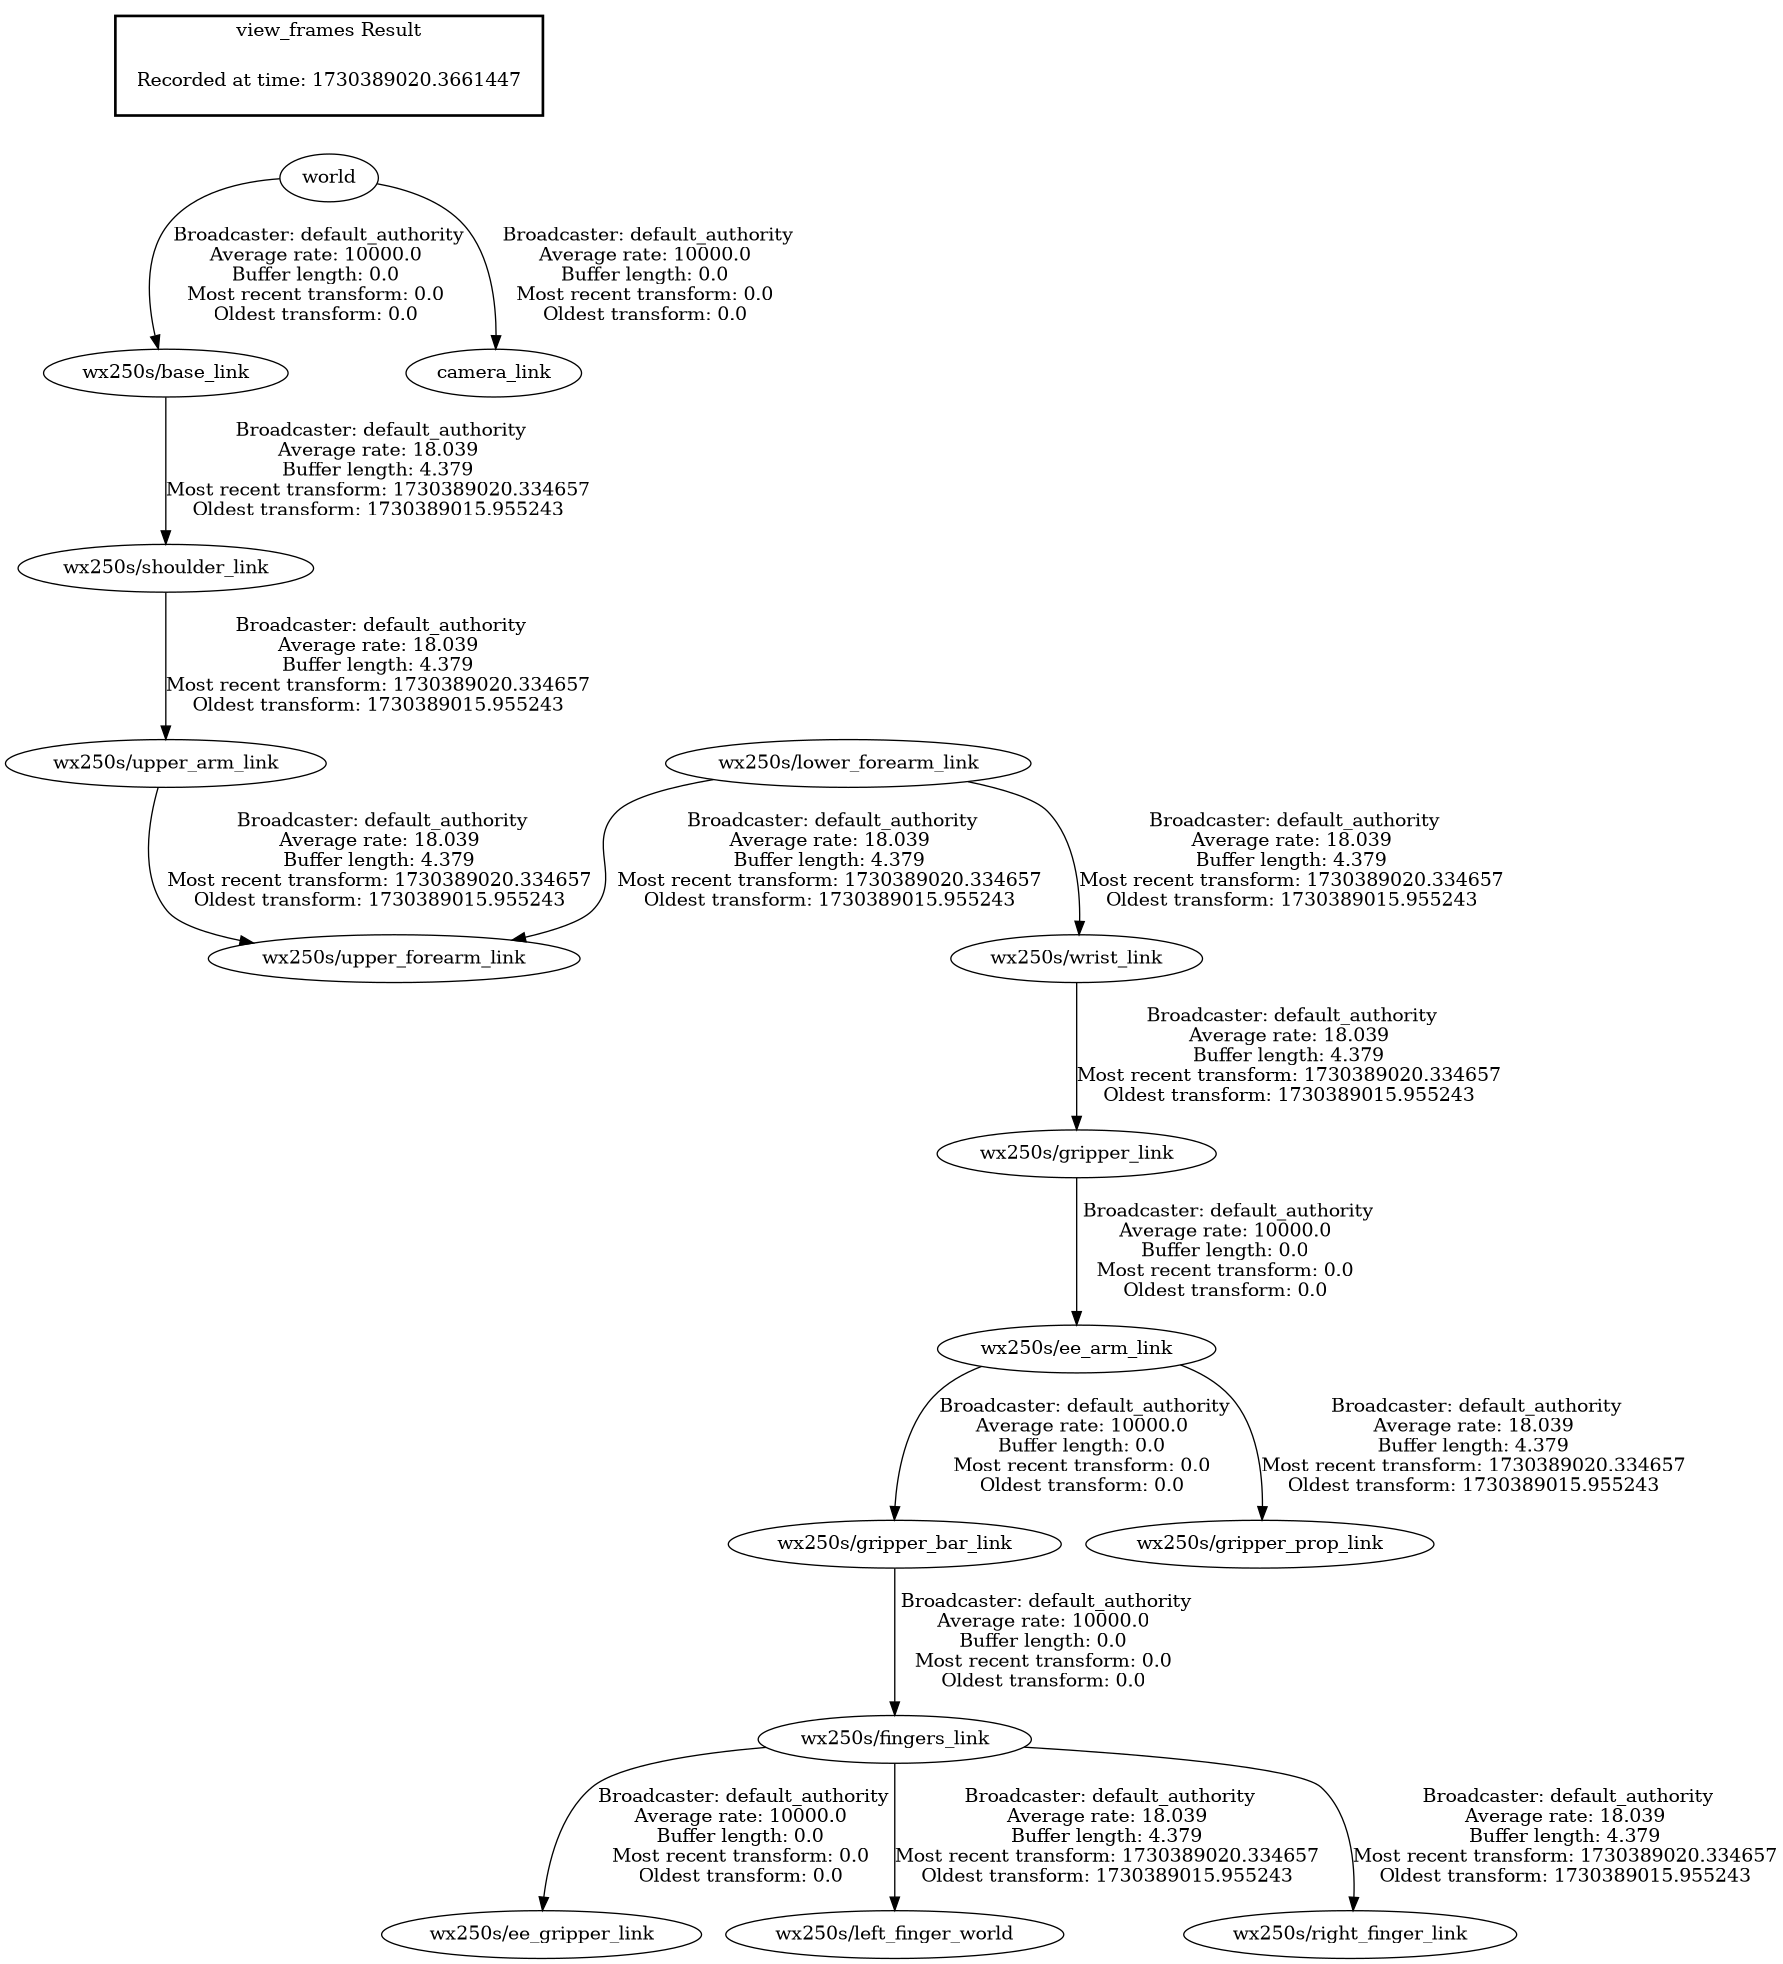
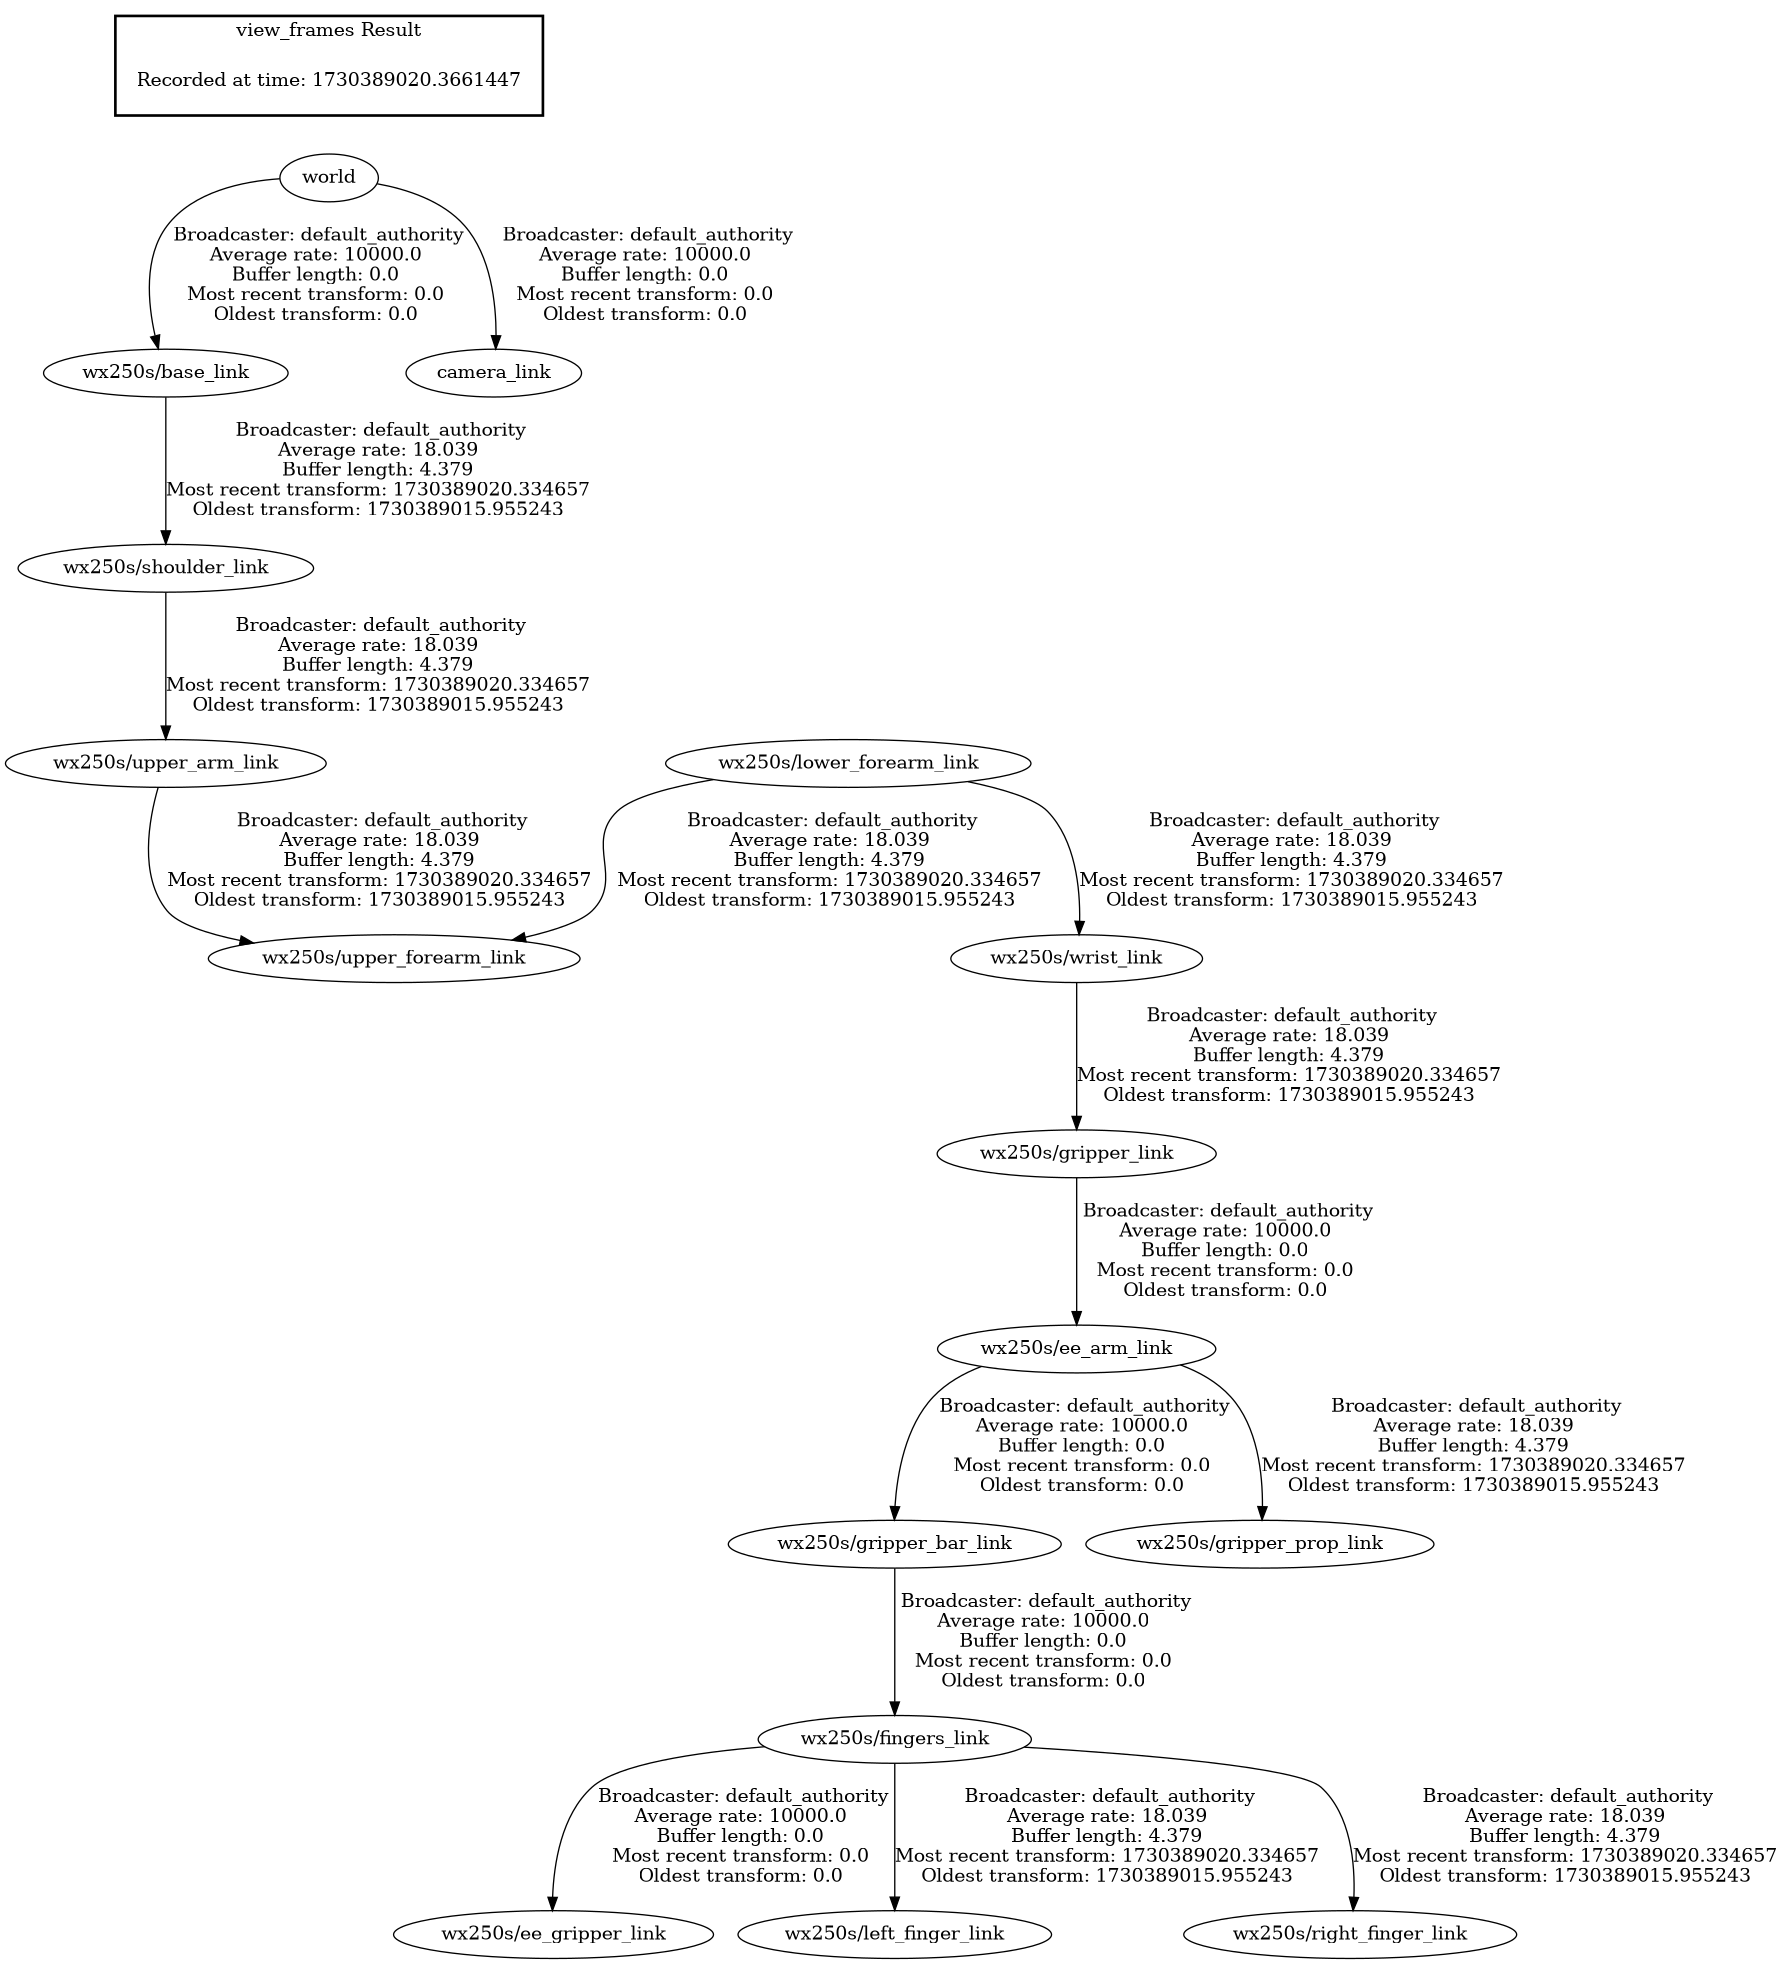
(895, 1935) -> (895, 1935)
